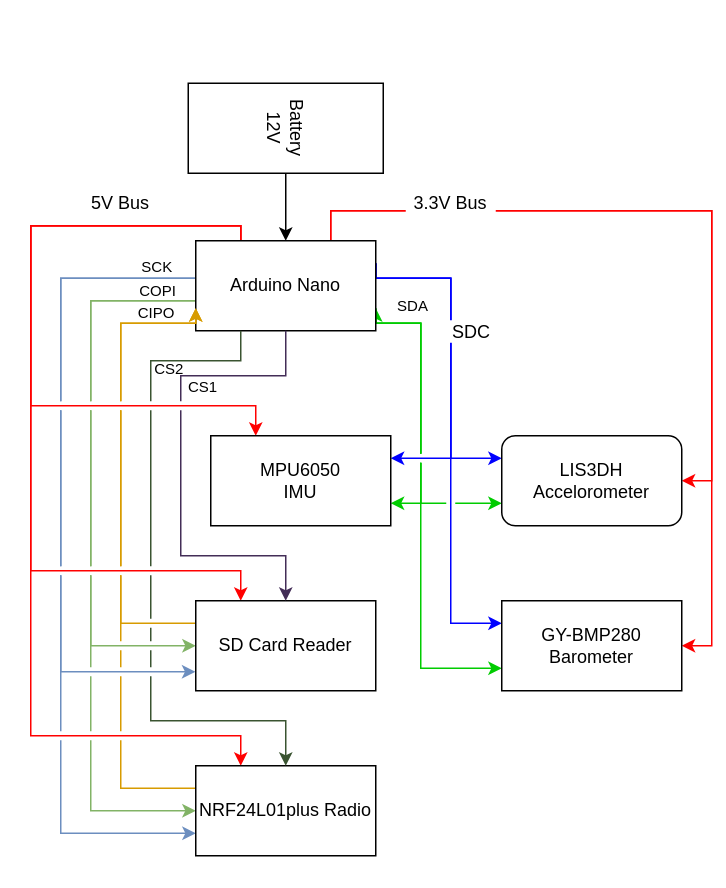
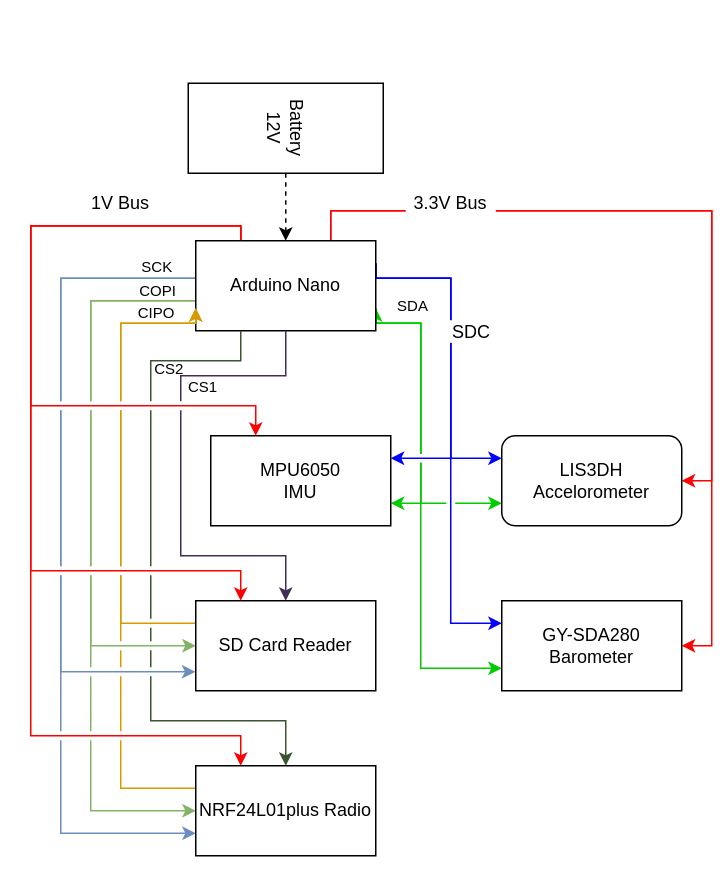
(286, 201) -> (286, 201)
(121, 203) -> (121, 203)
(592, 646) -> (592, 646)
